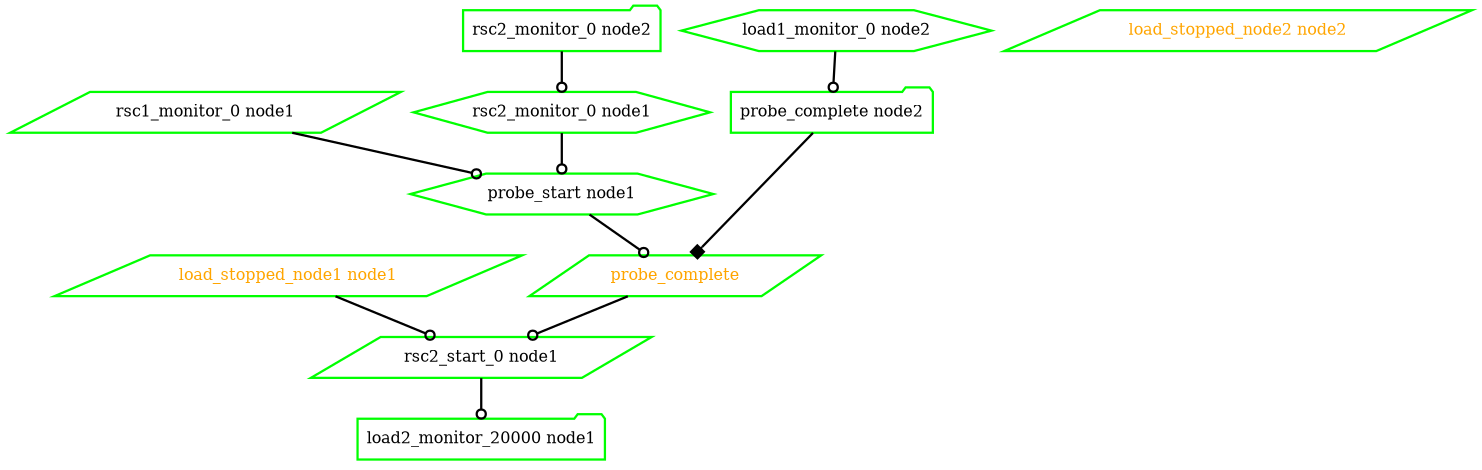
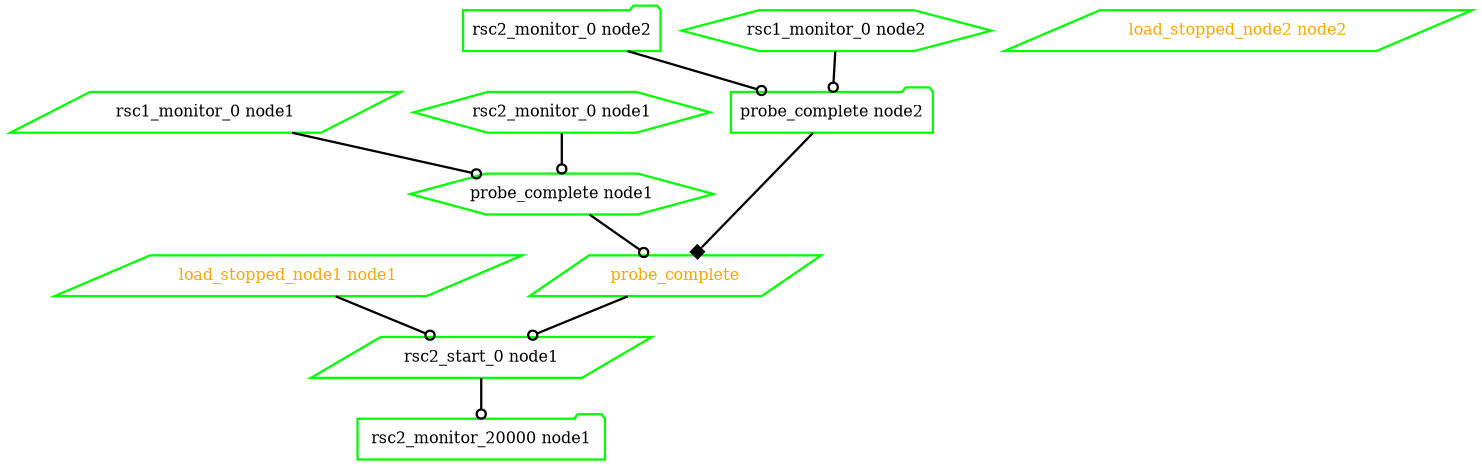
(836, 31) -> (836, 31)
(562, 67) -> (692, 70)
(562, 194) -> (562, 194)
(481, 439) -> (481, 439)
